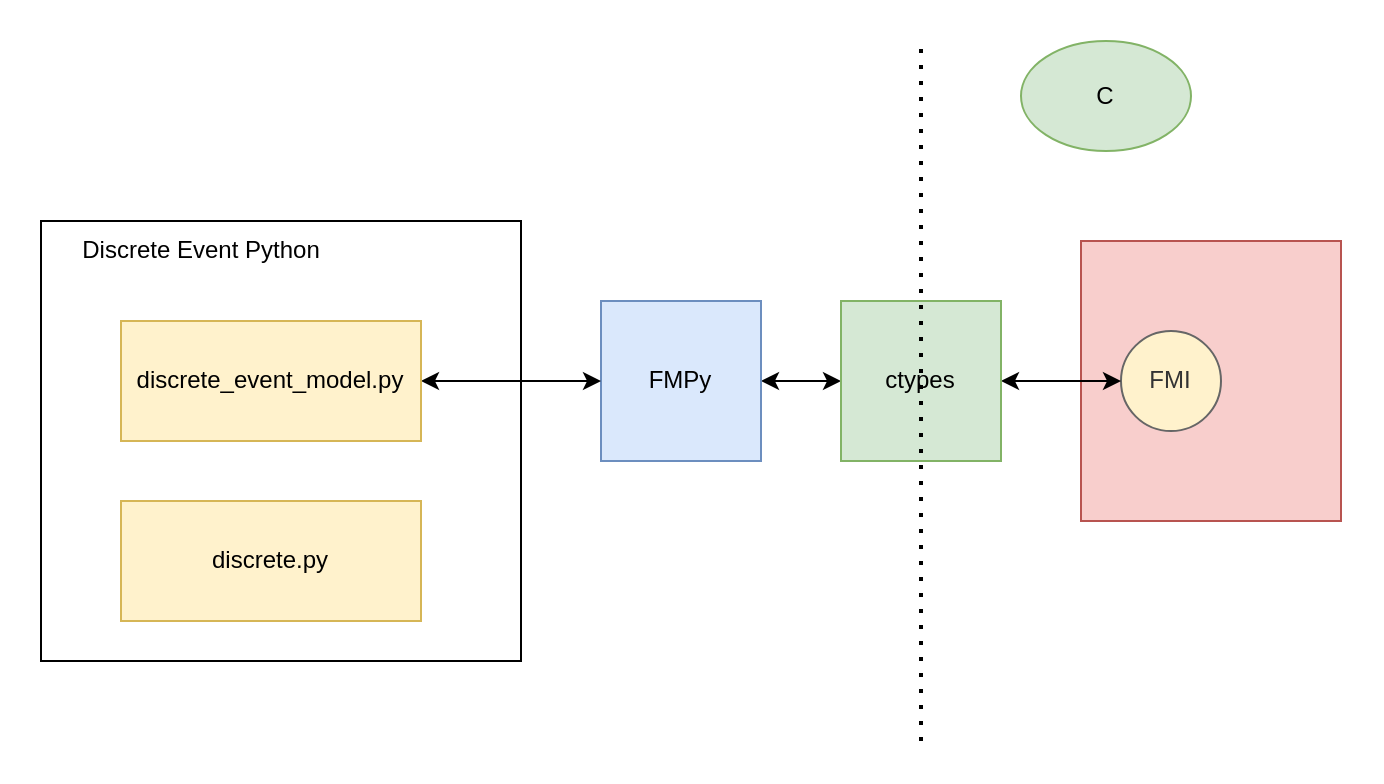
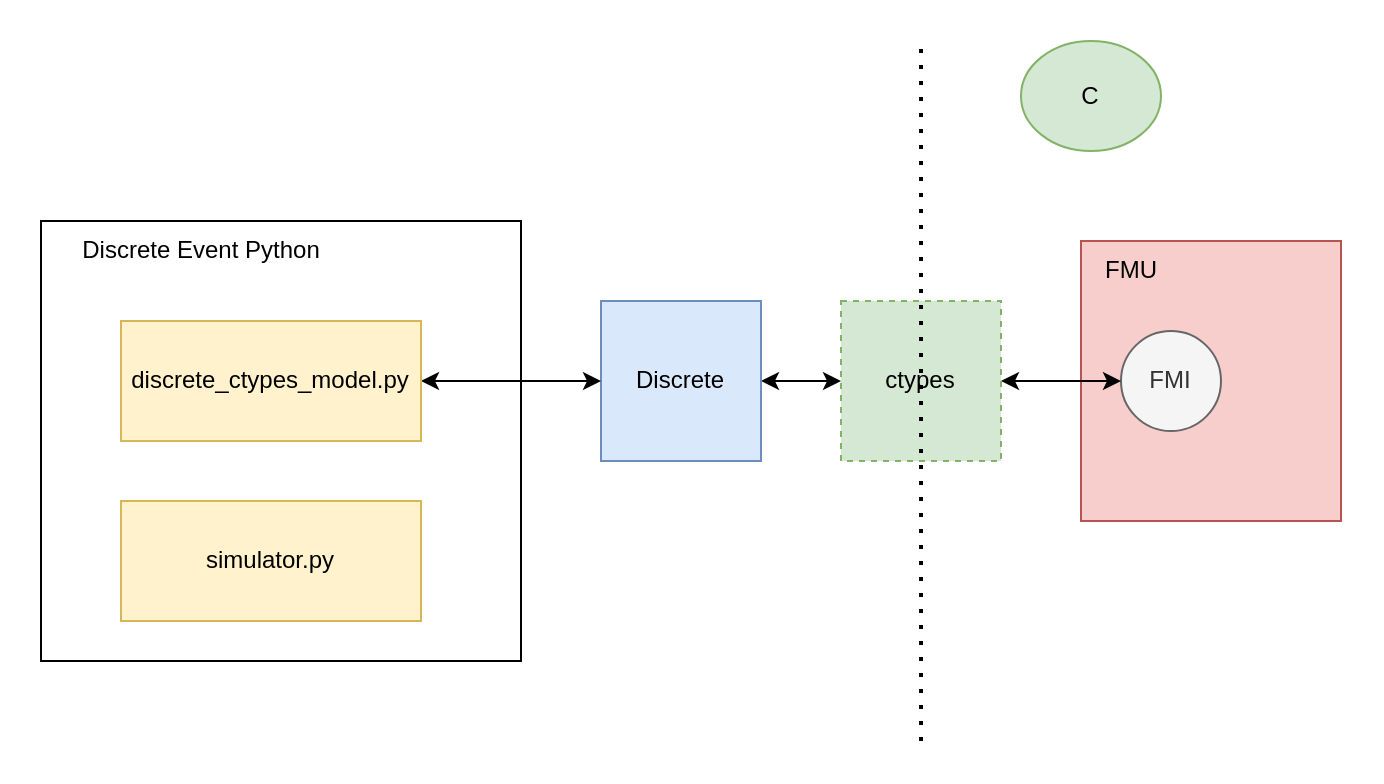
(1106, 96) -> (1091, 96)
none -> (1131, 271)
(271, 381) -> (271, 381)
(681, 381) -> (681, 381)
(921, 381) -> (921, 381)
(1171, 381) -> (1171, 381)
(271, 561) -> (271, 561)
